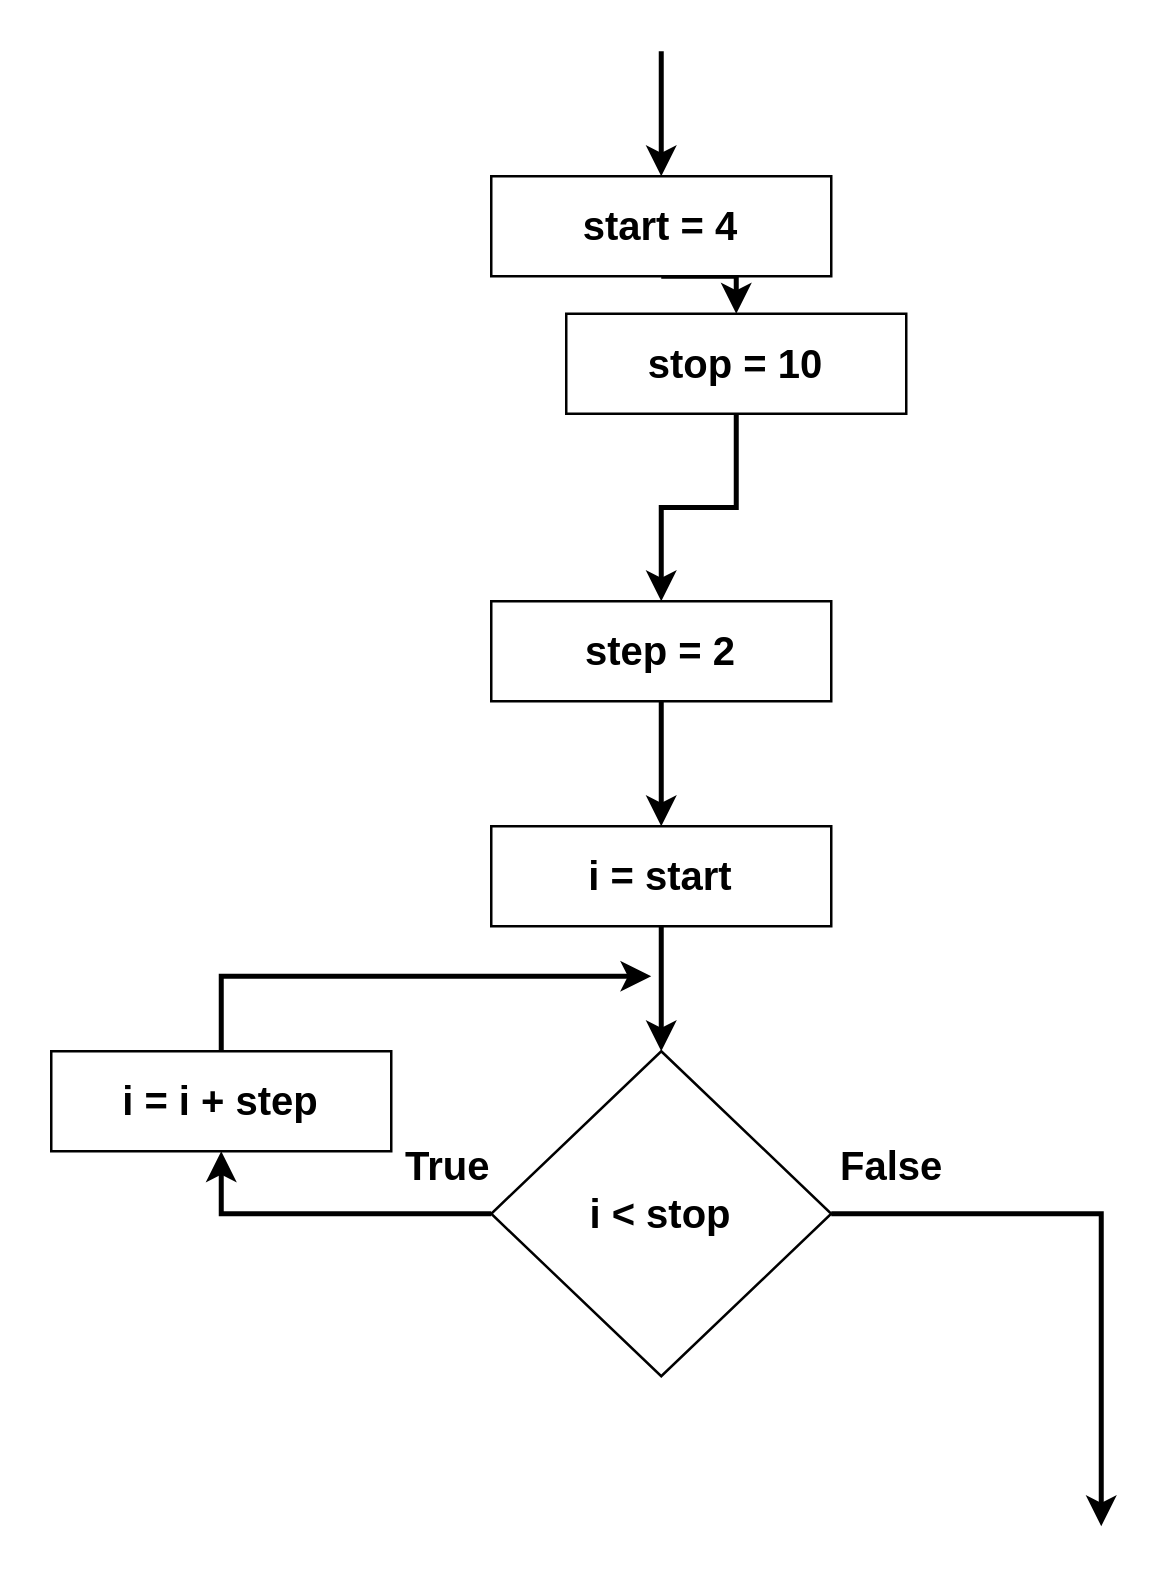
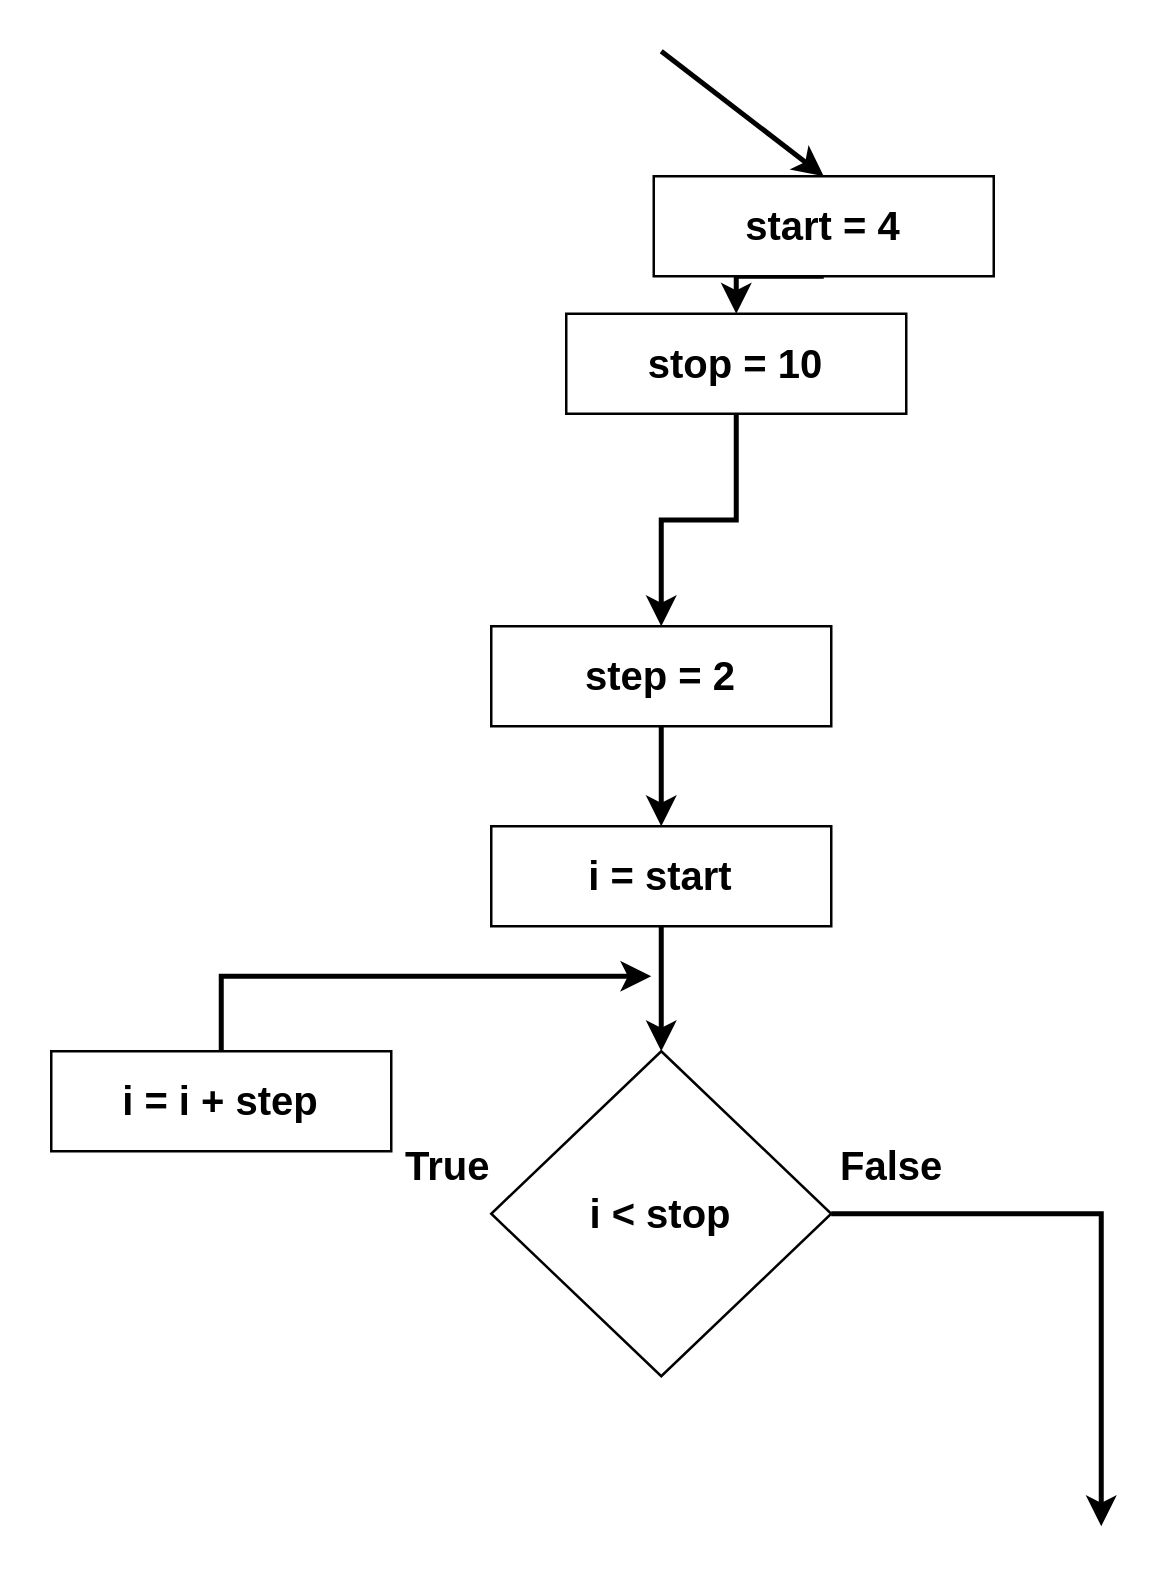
(661, 226) -> (824, 226)
(661, 651) -> (661, 676)
(336, 1214) -> none
